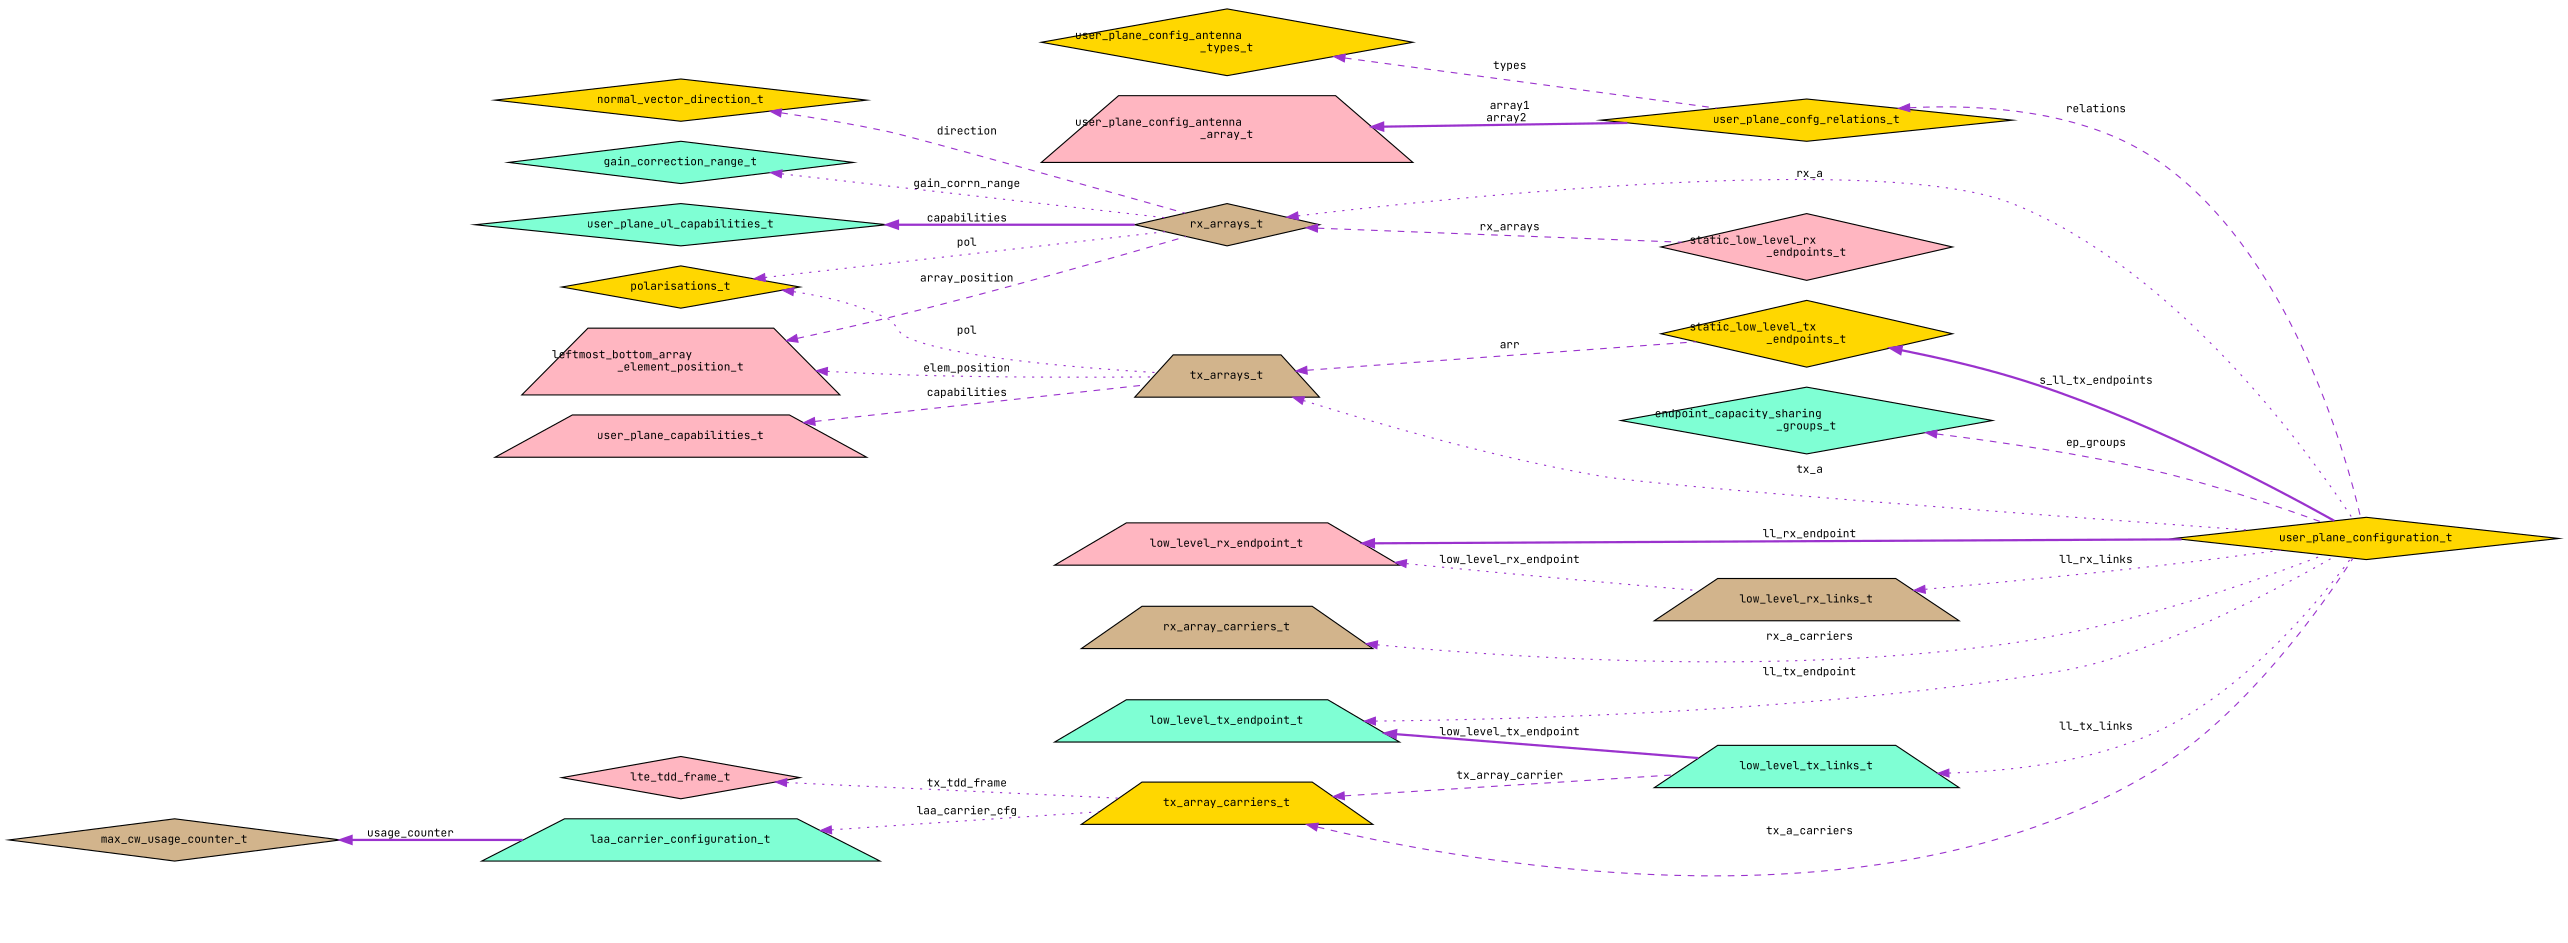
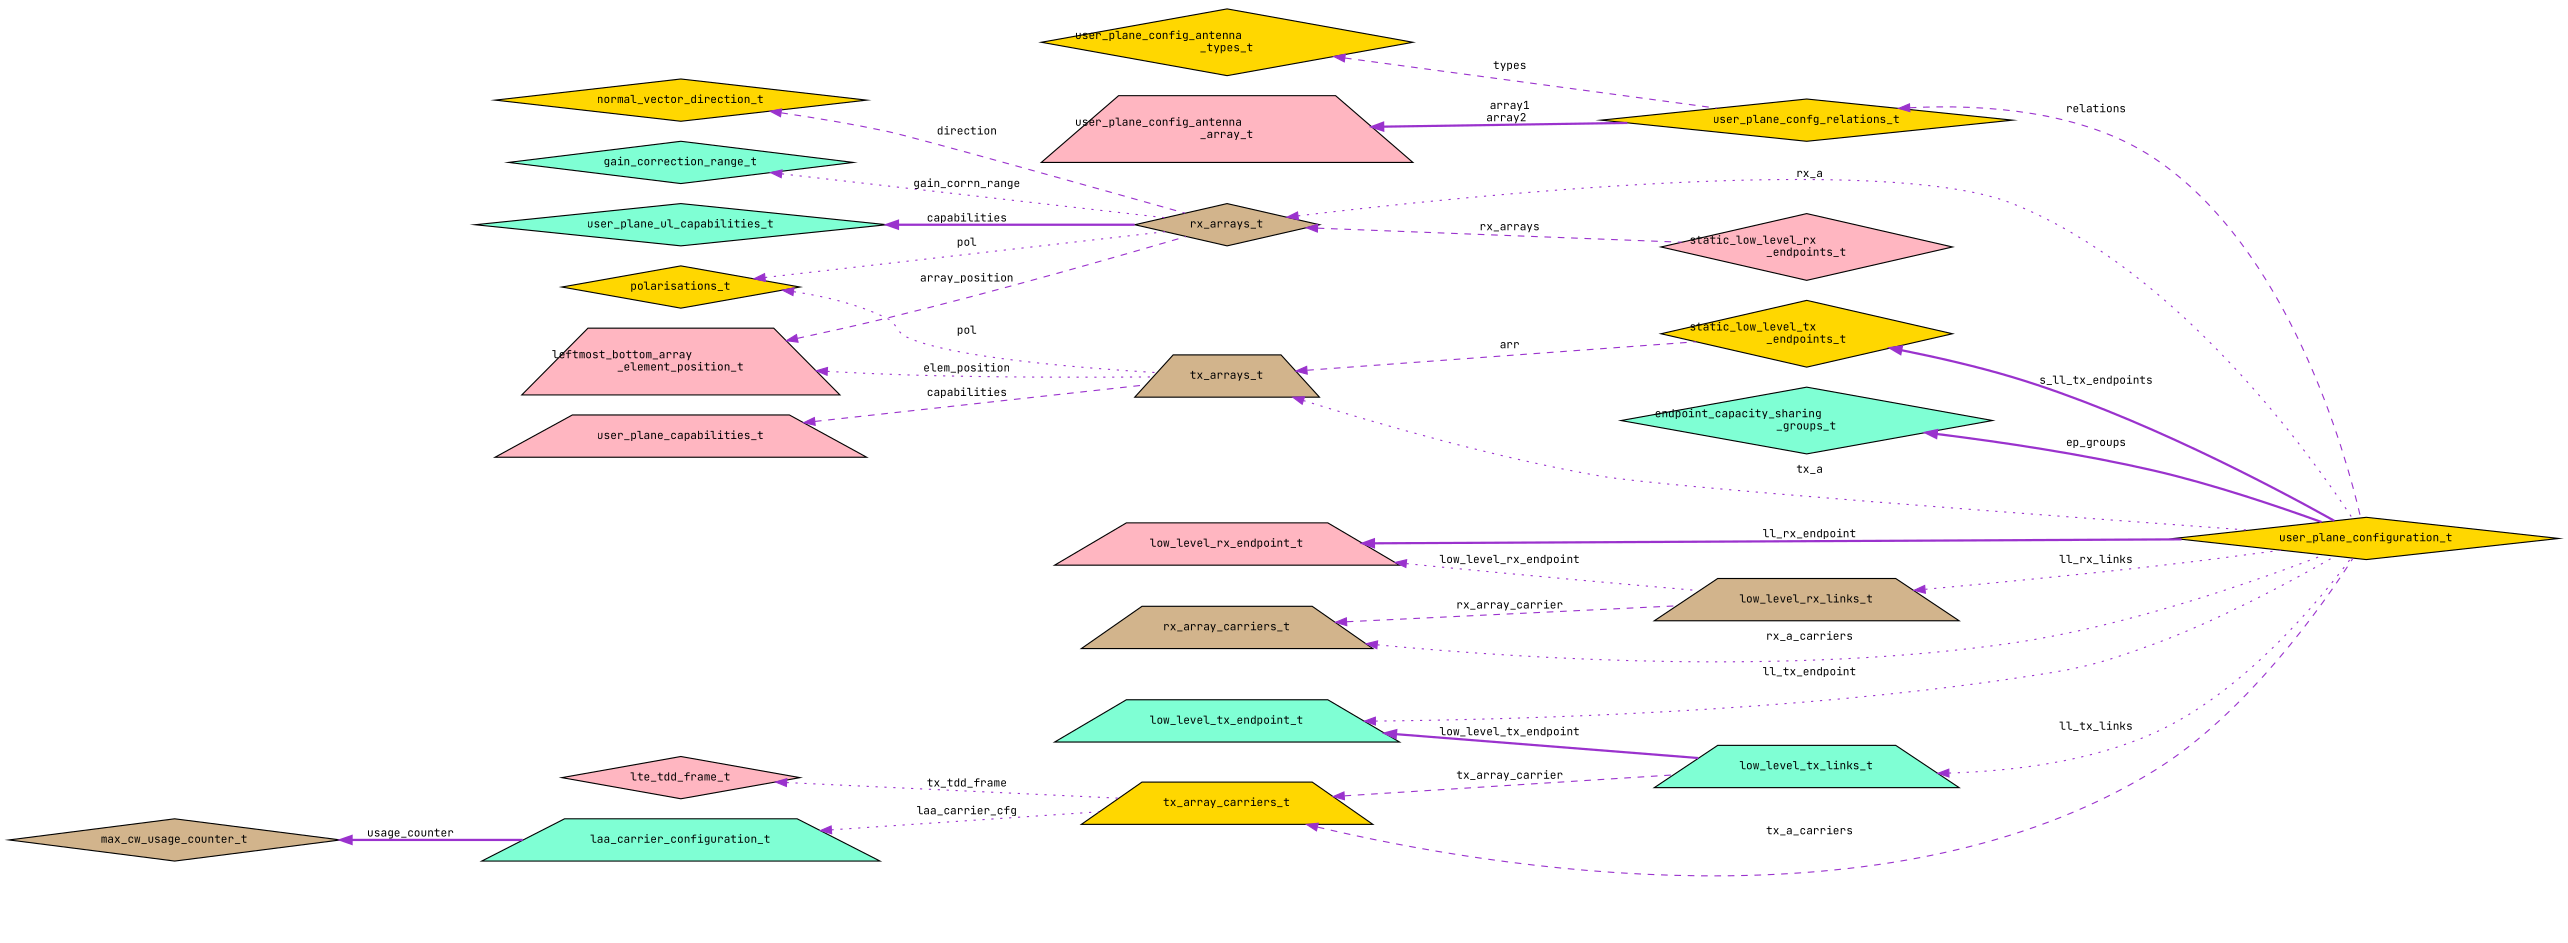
(2132, 466) -> (2132, 466)
none -> (1511, 614)
